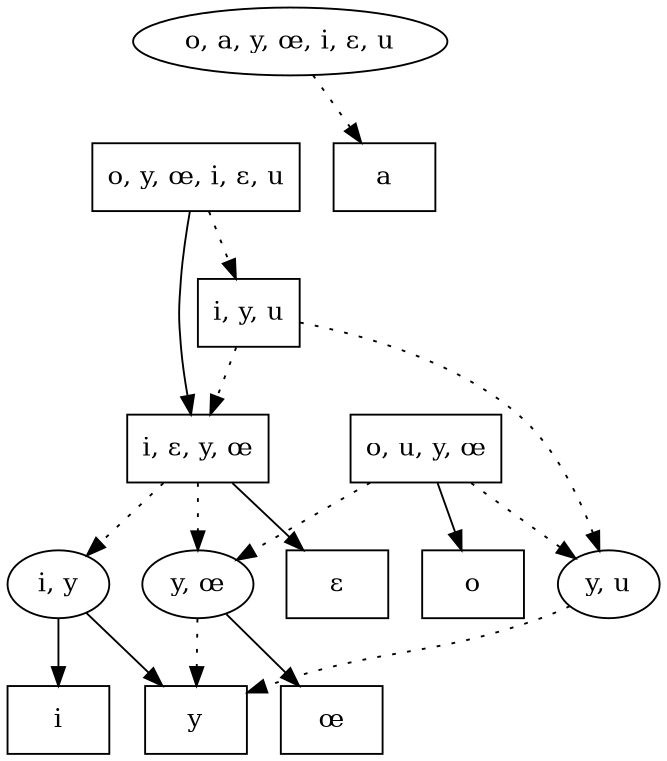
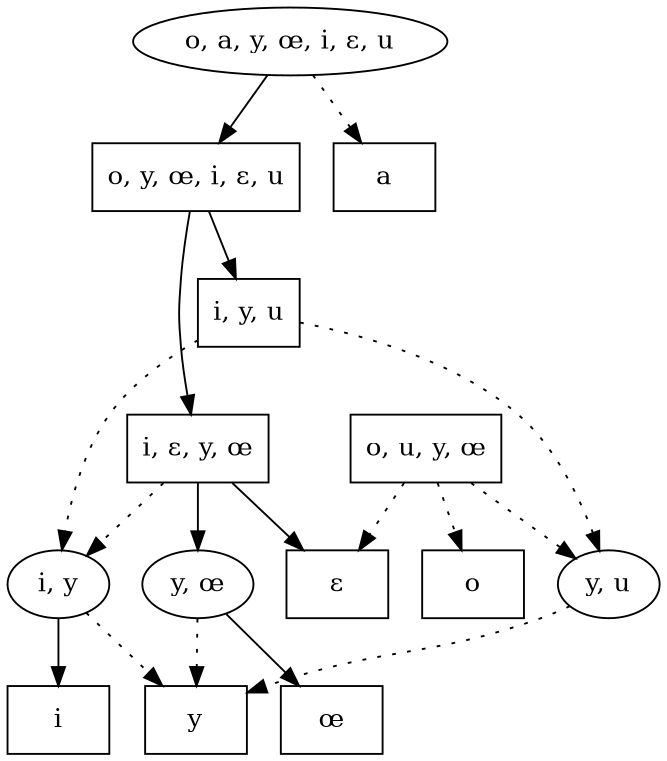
none -> (249, 101)
(219, 236) -> (219, 236)
(227, 372) -> (107, 418)
(198, 507) -> (198, 507)
(446, 508) -> (446, 508)
(312, 517) -> (387, 509)
(117, 643) -> (117, 643)
